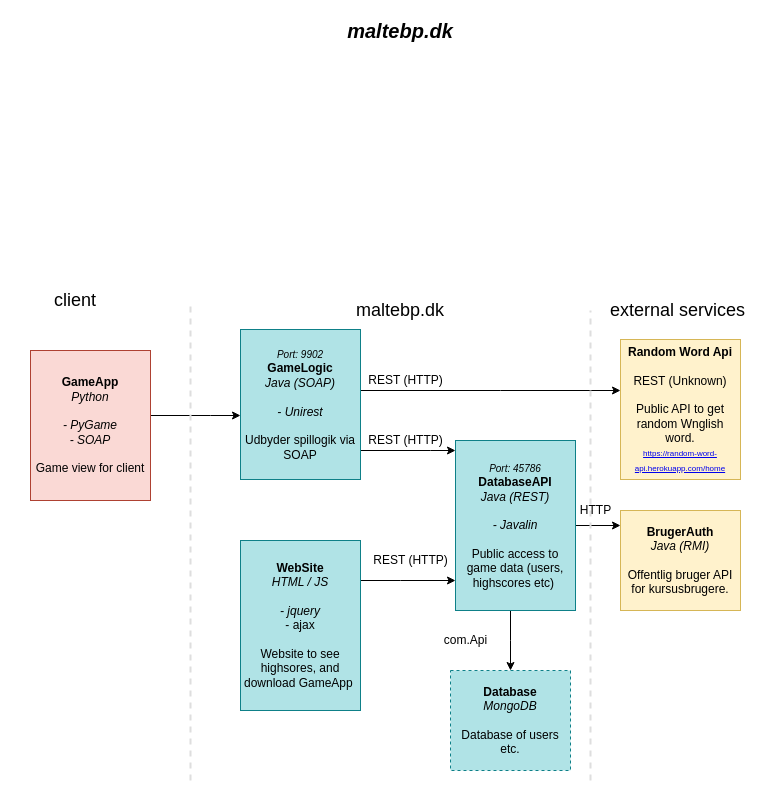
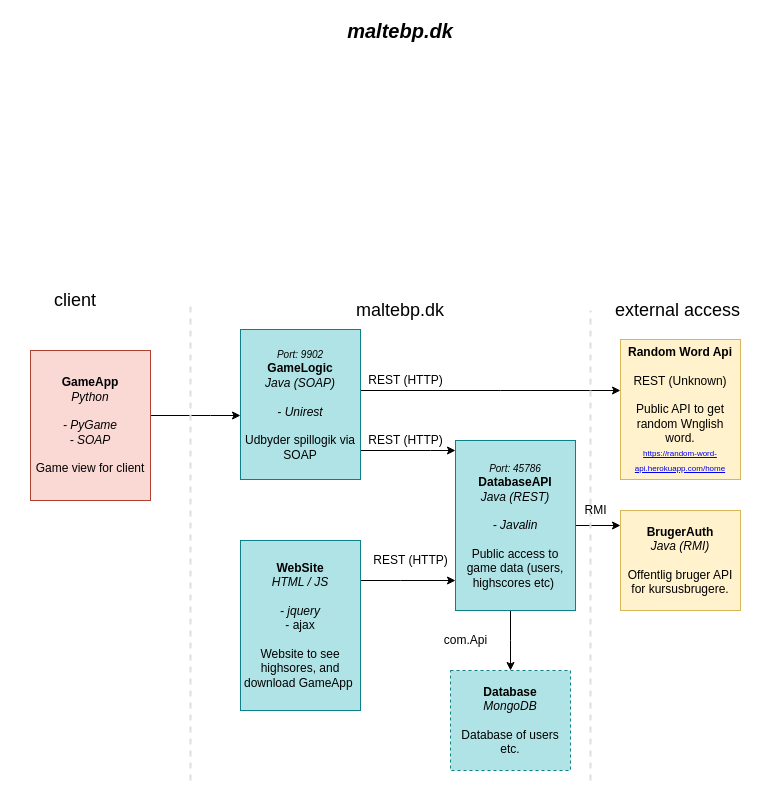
(678, 311) -> (678, 311)
(596, 511) -> (596, 511)
